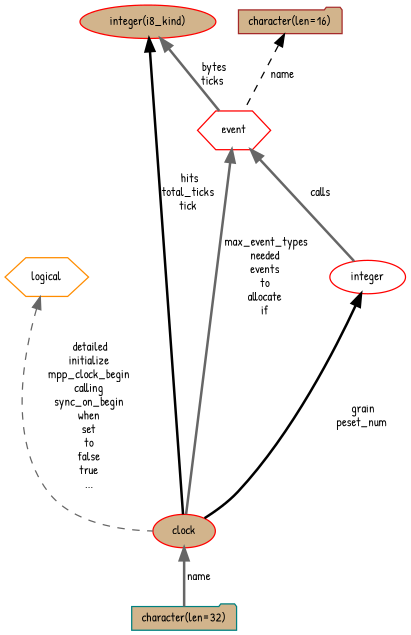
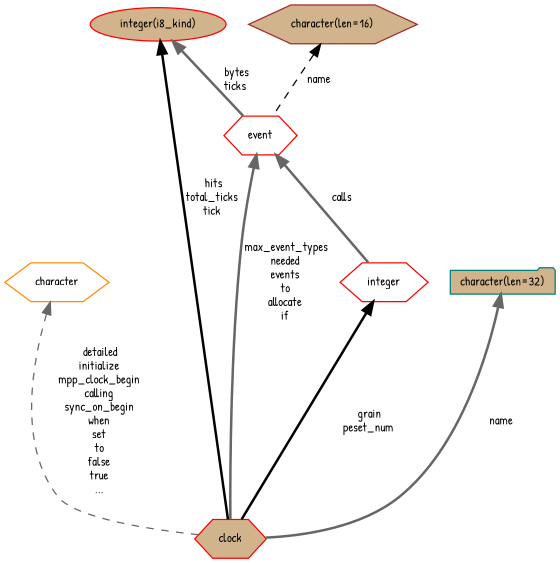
(290, 22) -> (333, 24)
(47, 277) -> (57, 282)
(368, 277) -> (384, 282)
(184, 531) -> (231, 539)
(184, 584) -> (426, 470)
